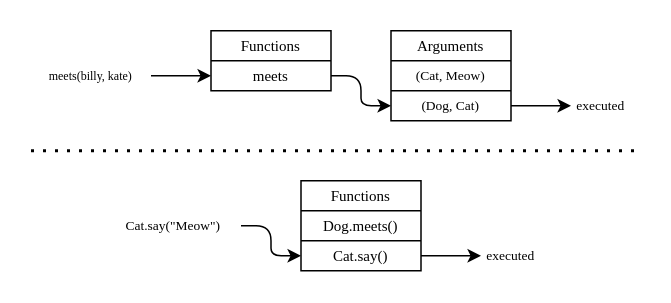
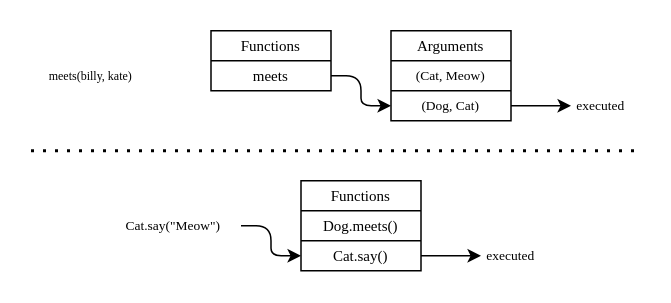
(176, 76) -> none
